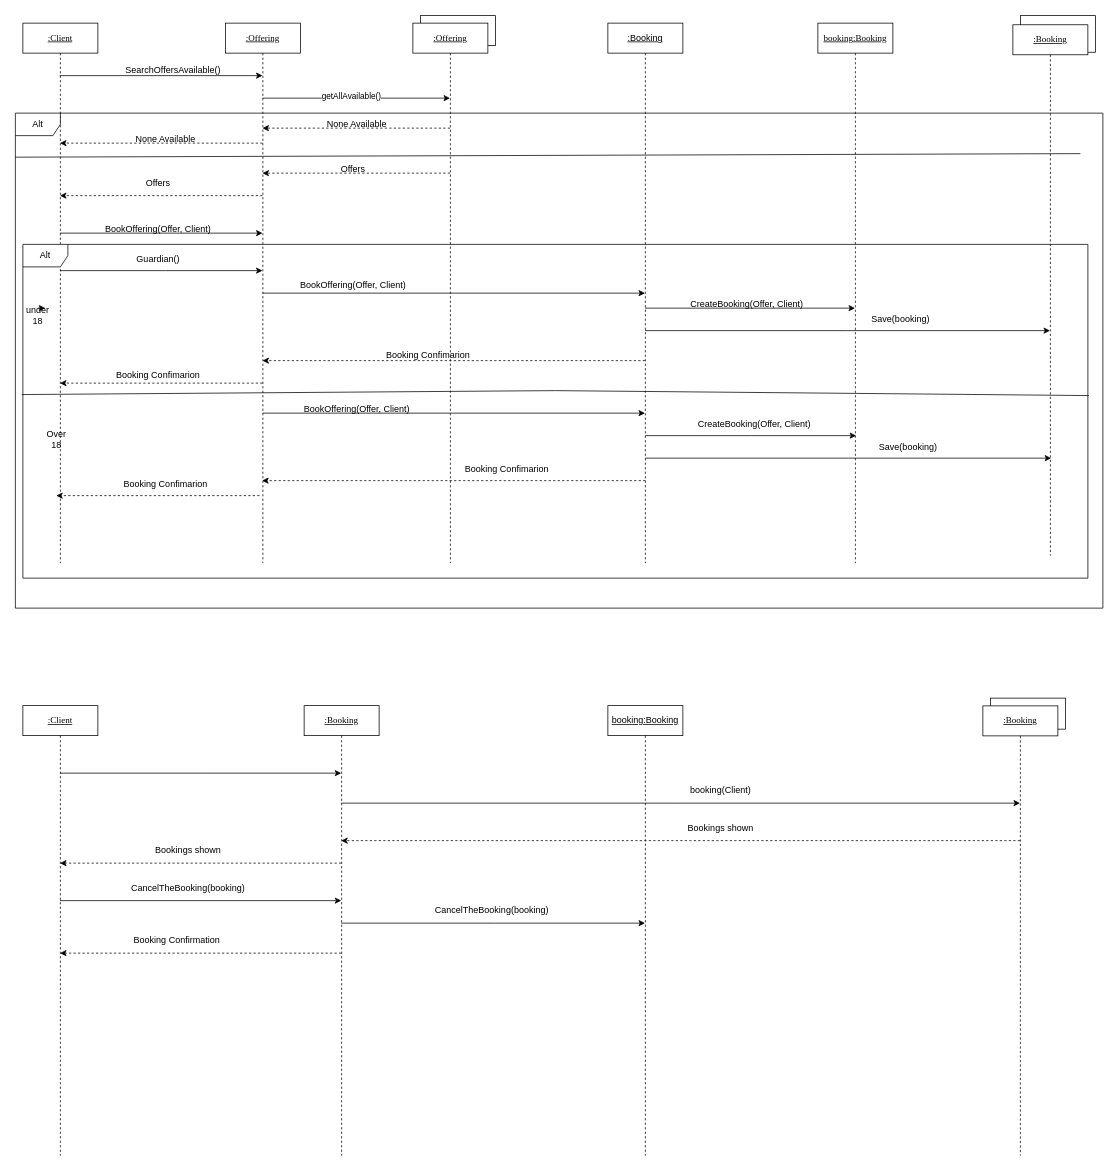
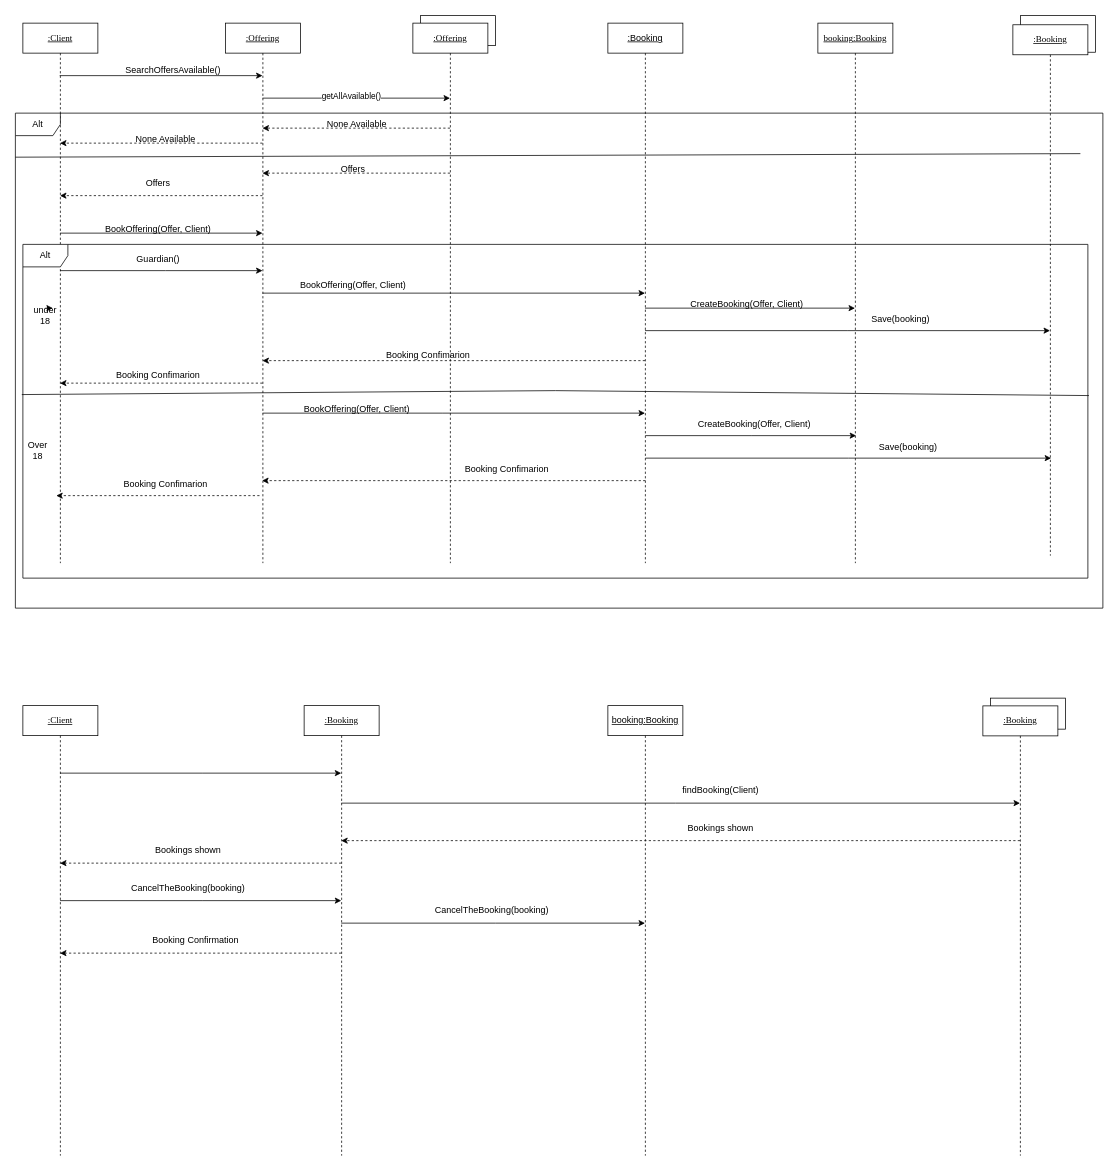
(38, 315) -> (45, 315)
(57, 439) -> (38, 450)
(721, 790) -> (721, 790)
(177, 940) -> (195, 940)
